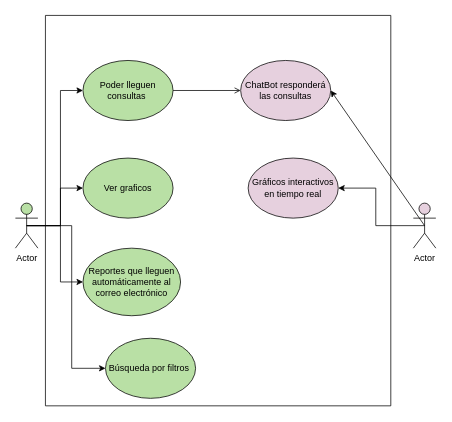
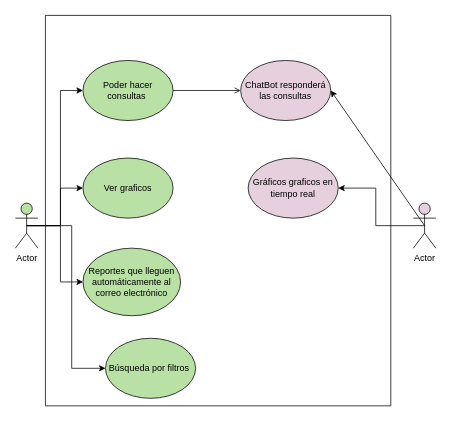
(128, 90) -> (128, 90)
(293, 188) -> (293, 188)
